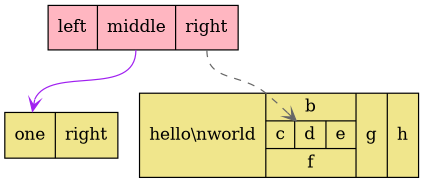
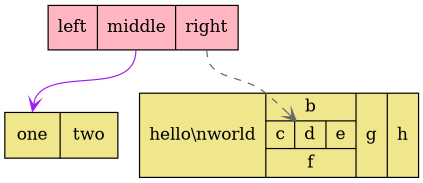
(87, 135) -> (89, 135)
